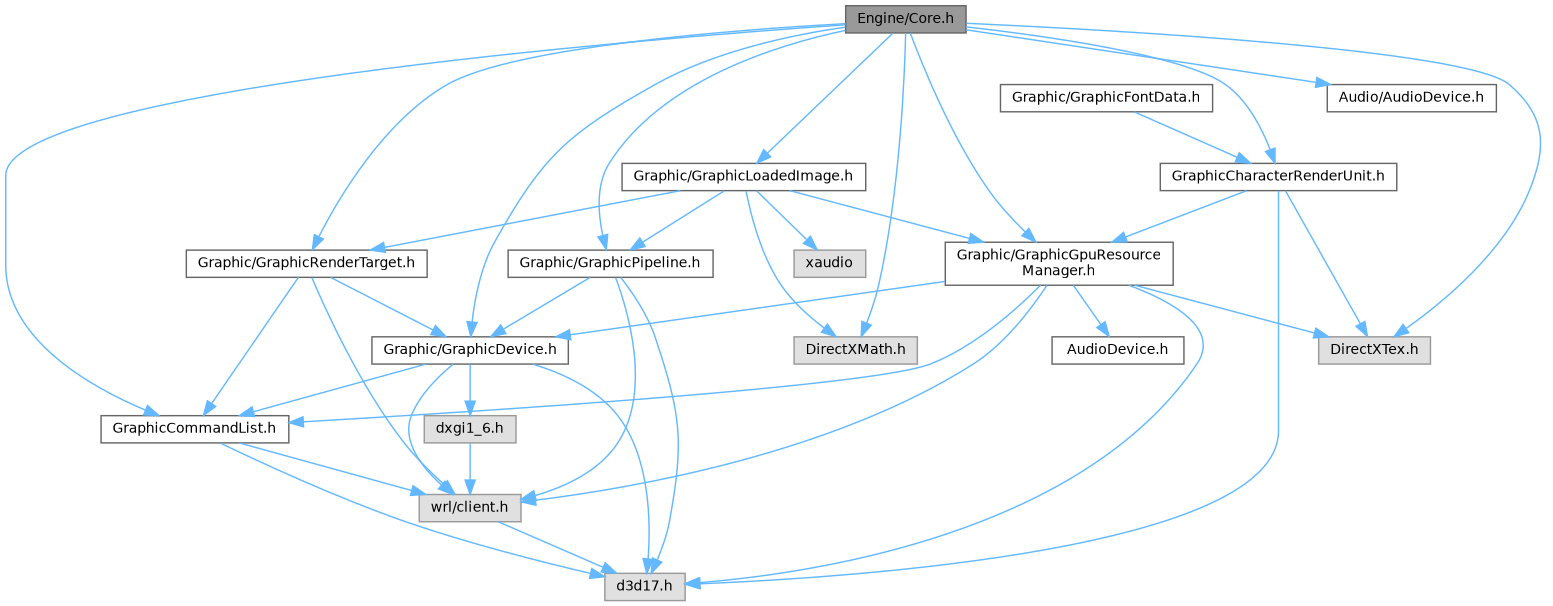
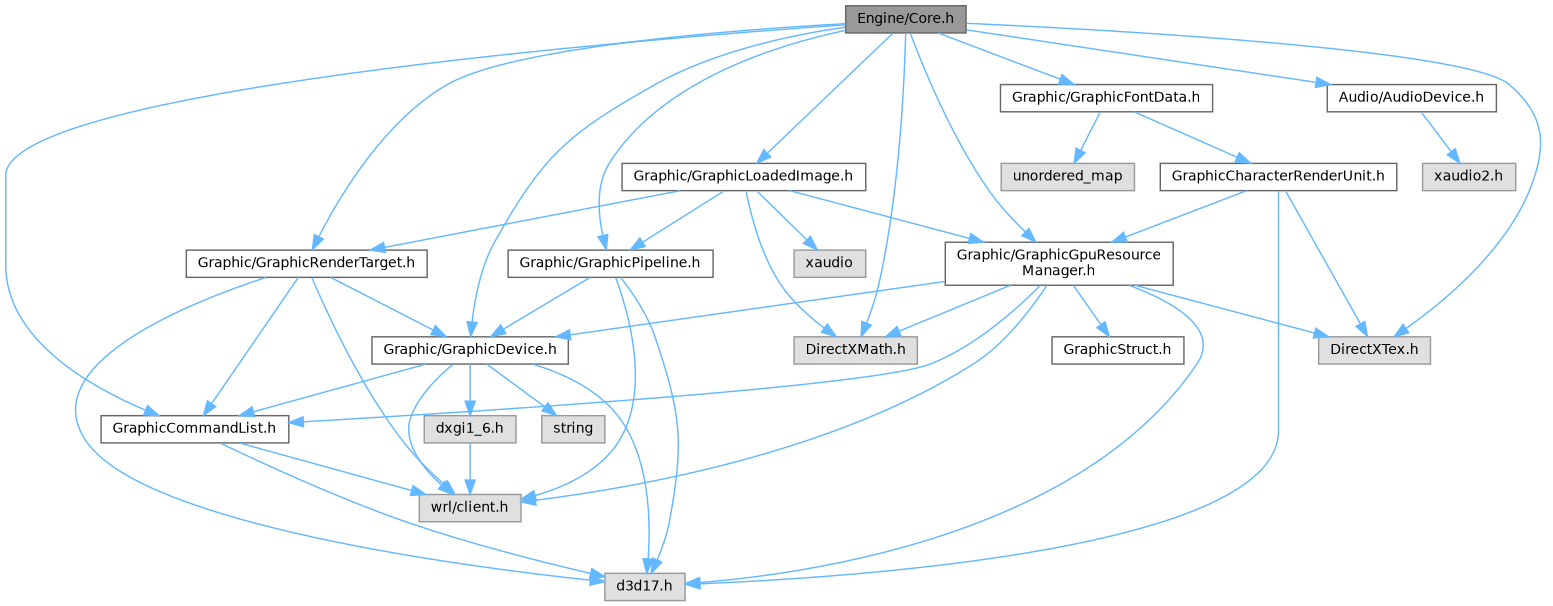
(1212, 77) -> (999, 56)
none -> (1068, 177)
none -> (1469, 177)
none -> (955, 308)
(1118, 350) -> (1118, 350)
none -> (573, 429)
(551, 544) -> (195, 504)
